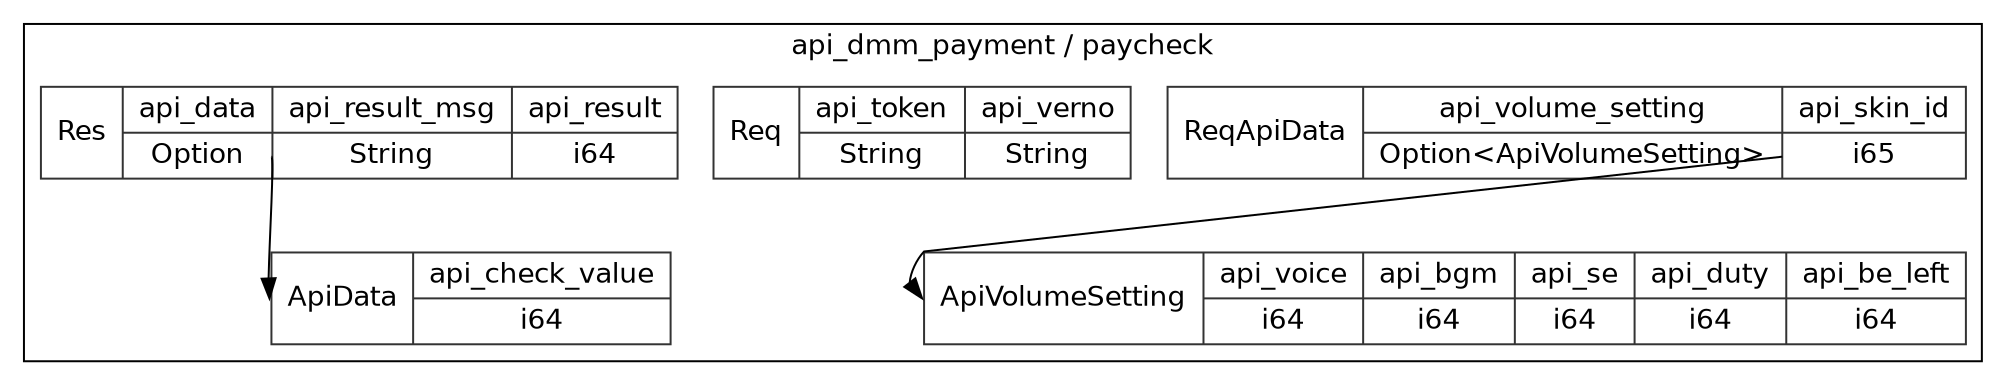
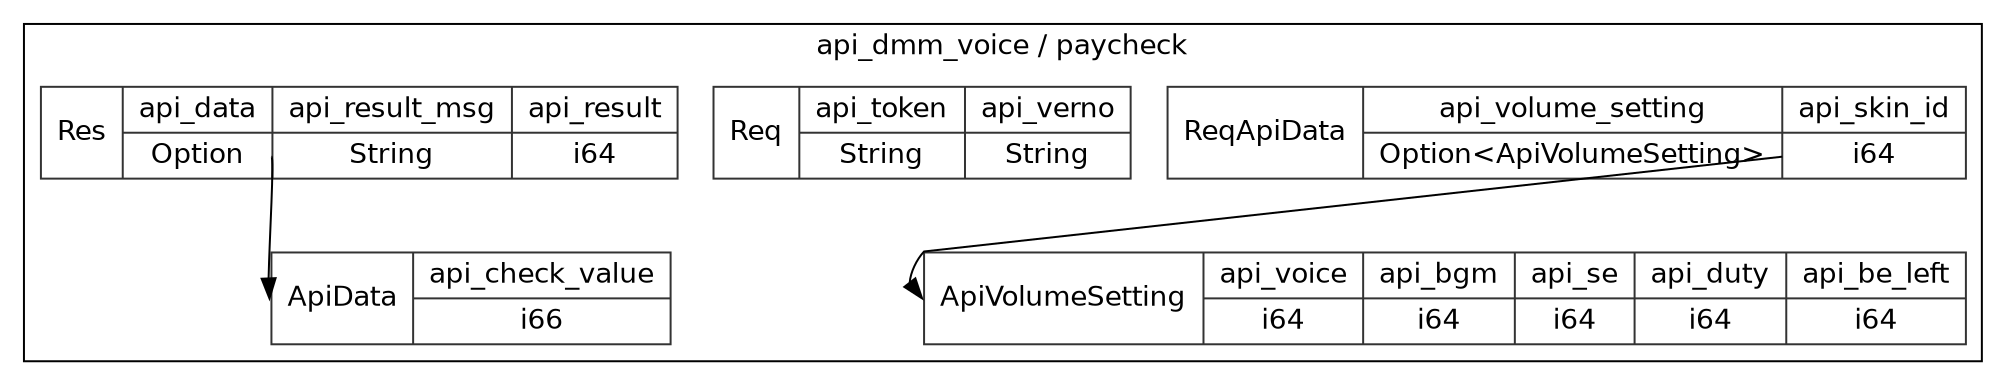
(1003, 47) -> (1003, 47)
(1874, 155) -> (1874, 155)
(542, 320) -> (542, 320)
